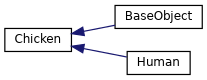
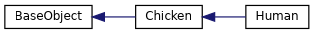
(99, 28) -> (120, 17)
